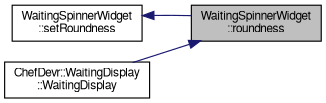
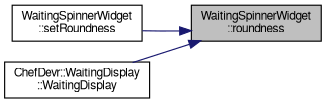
(173, 15) -> (161, 31)
